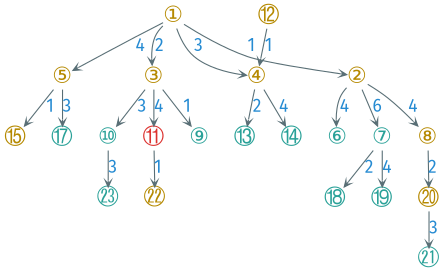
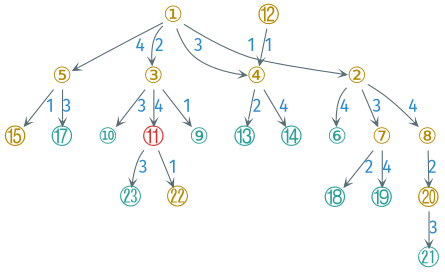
(377, 108) -> (377, 108)
(382, 138) -> (382, 138)
(108, 165) -> (136, 165)
